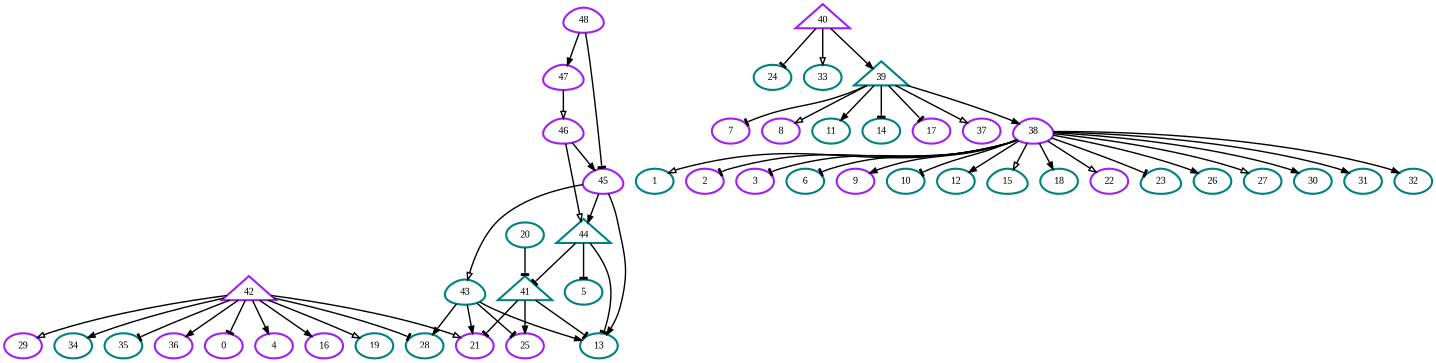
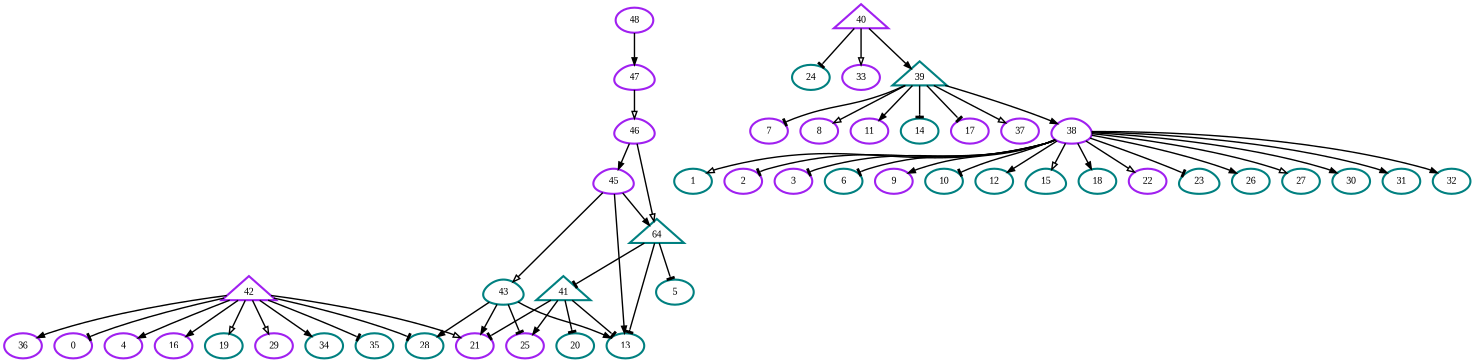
(584, 20) -> (634, 20)
(823, 77) -> (861, 77)
(594, 99) -> none
(831, 131) -> (869, 131)
(584, 235) -> (657, 235)
(525, 260) -> (568, 315)
